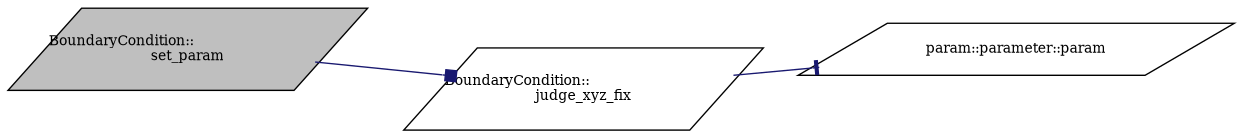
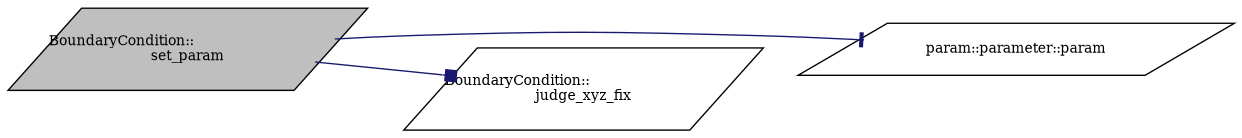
(773, 72) -> (596, 32)
